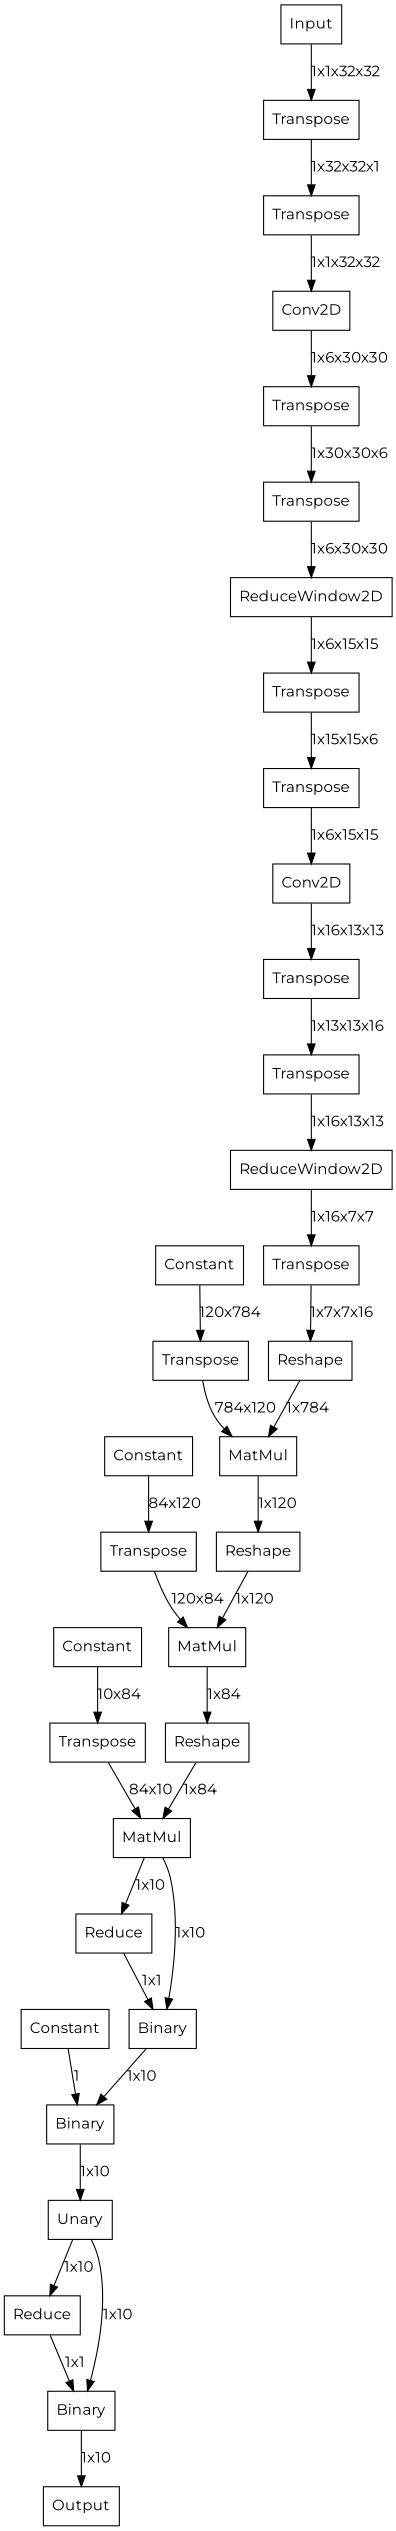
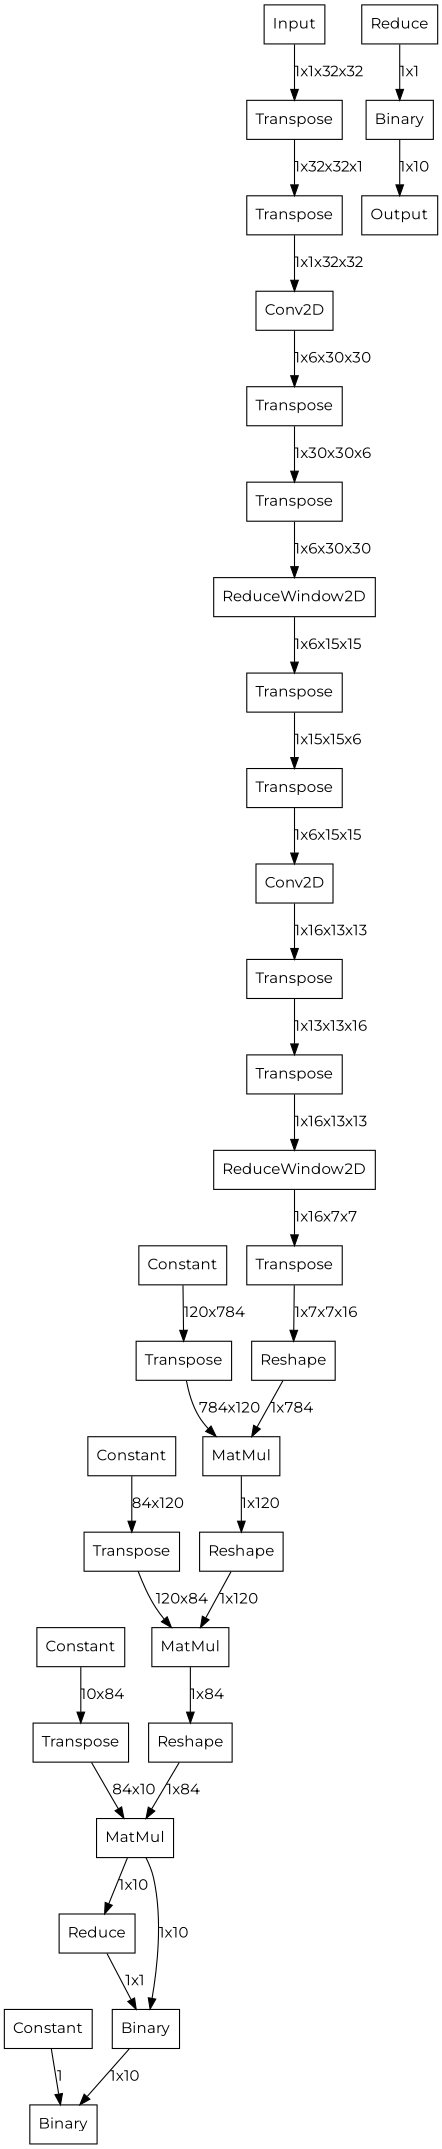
(80, 2220) -> none
